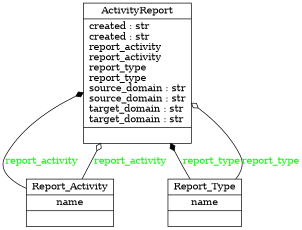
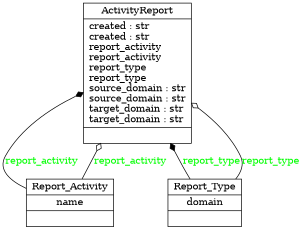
(205, 202) -> (205, 202)
